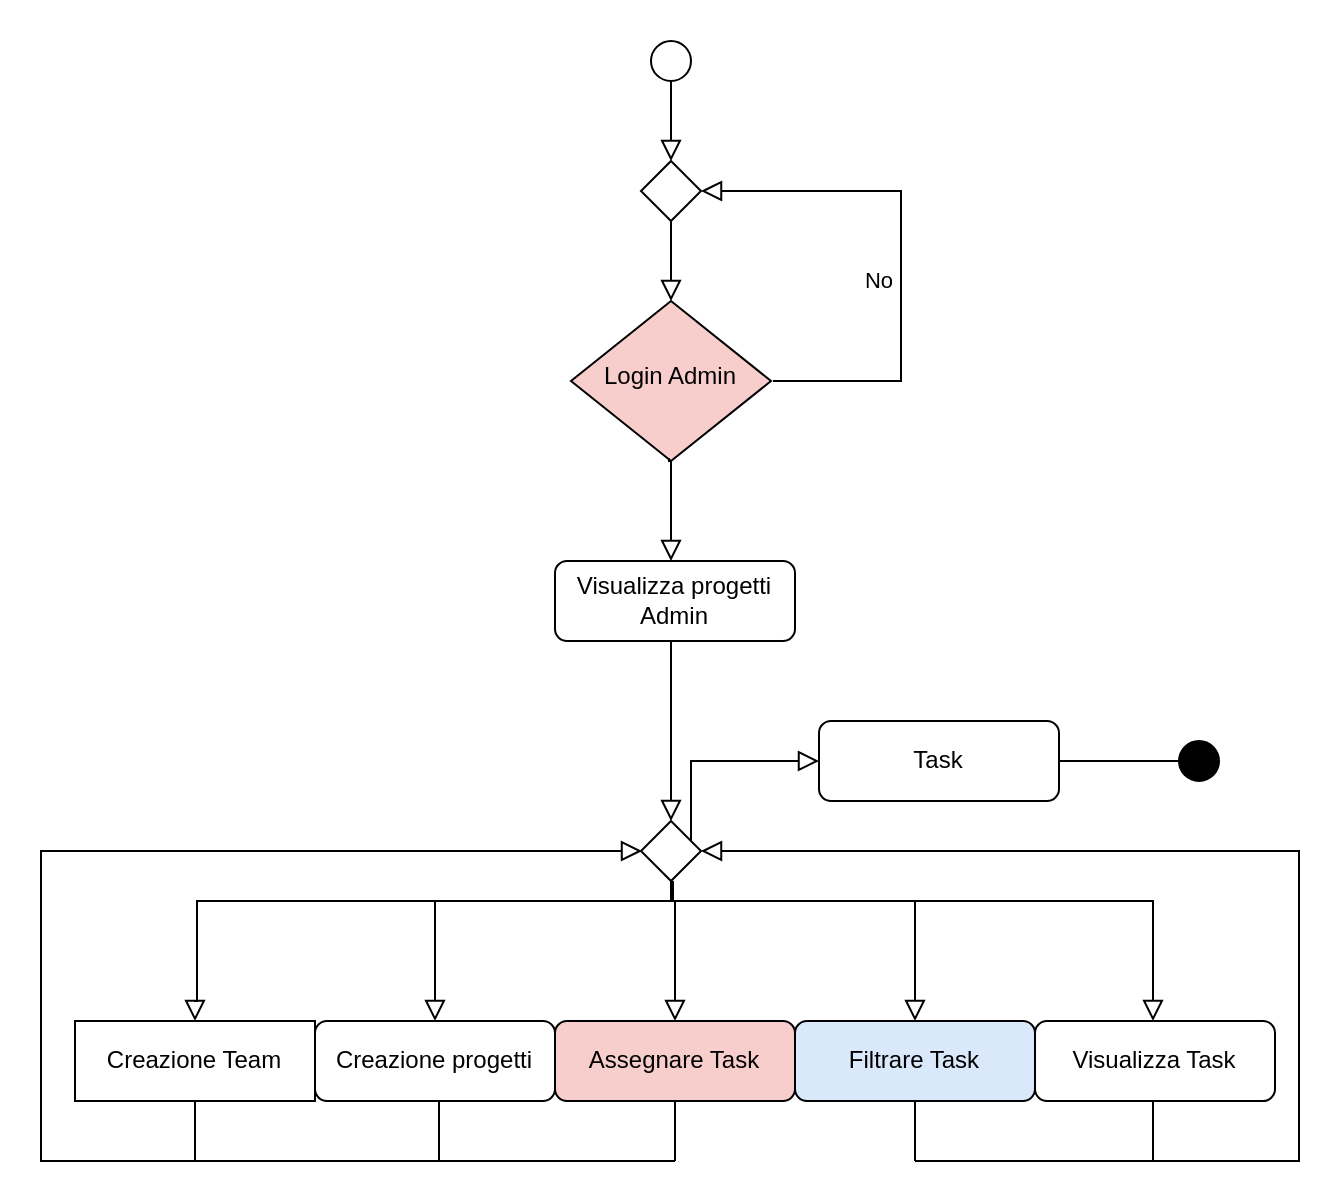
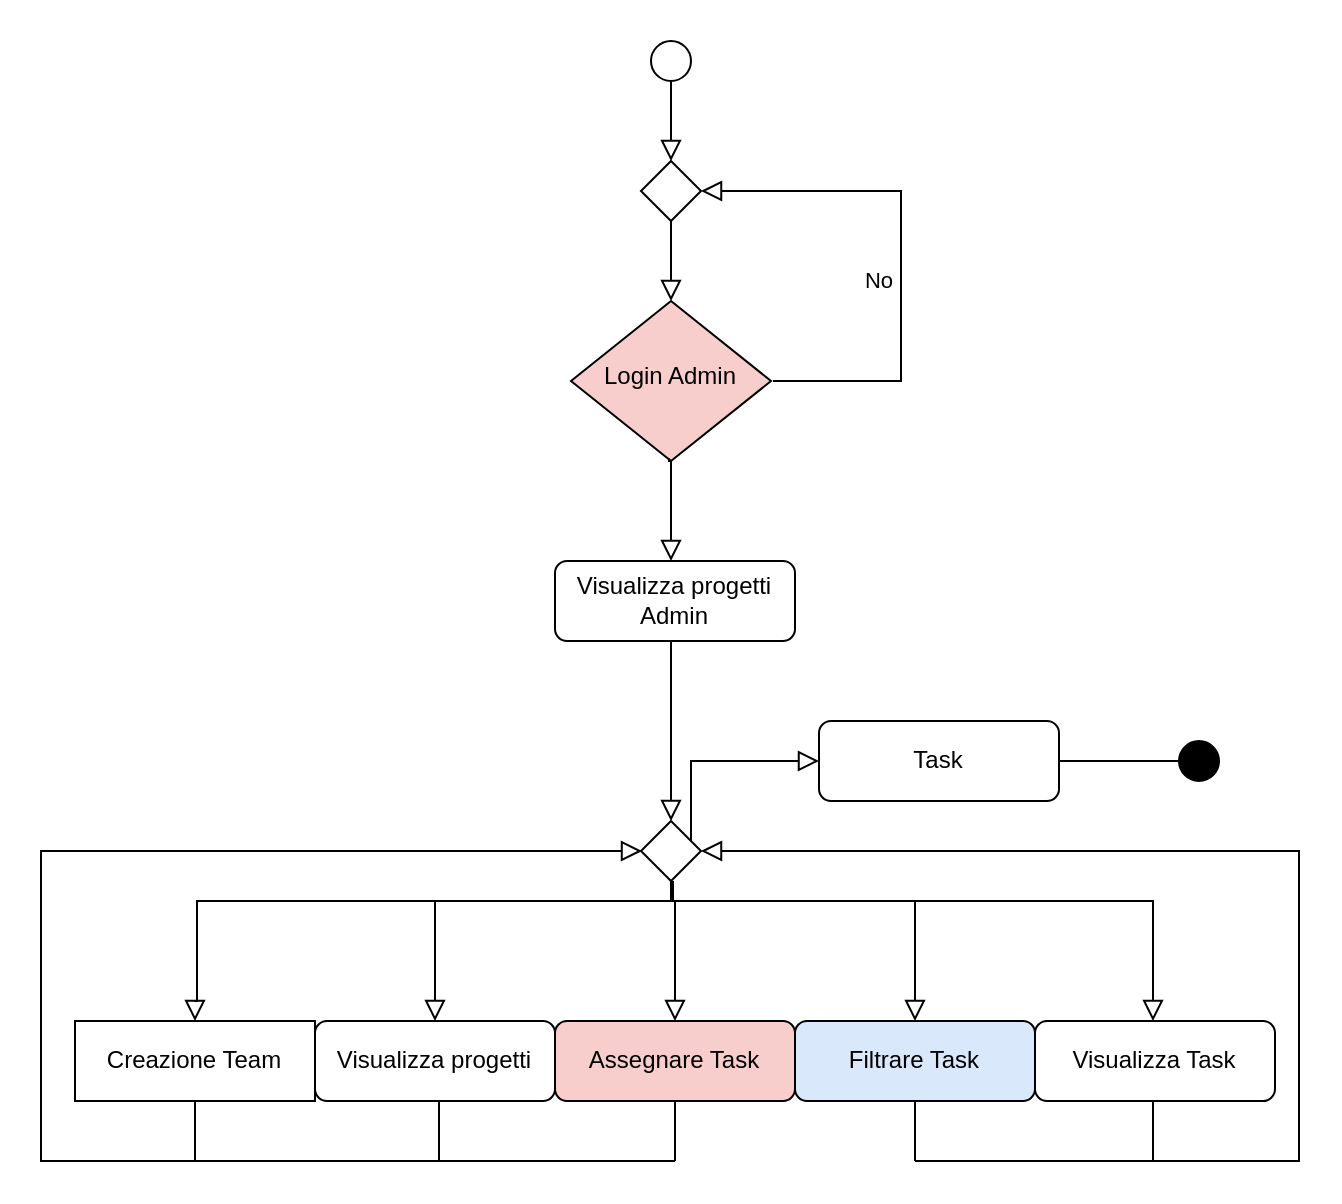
(435, 1061) -> (435, 1061)
